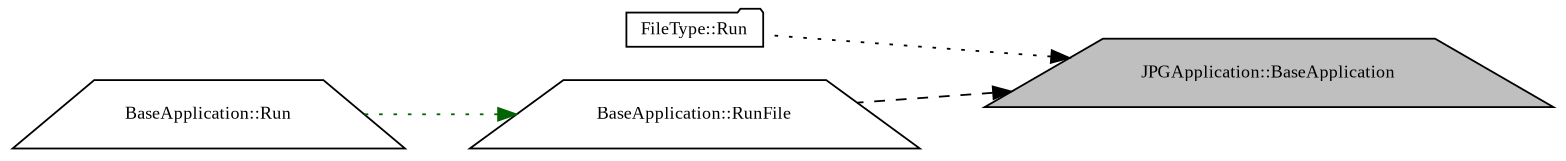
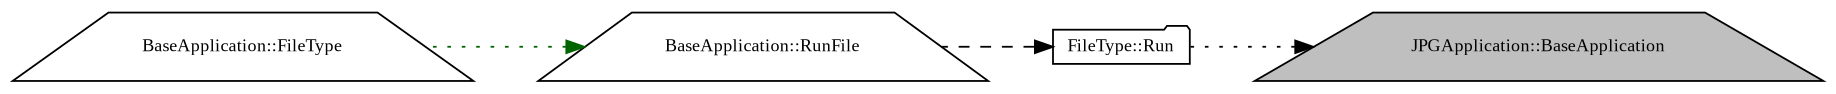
(925, 98) -> (988, 47)
(209, 114) -> (243, 47)
